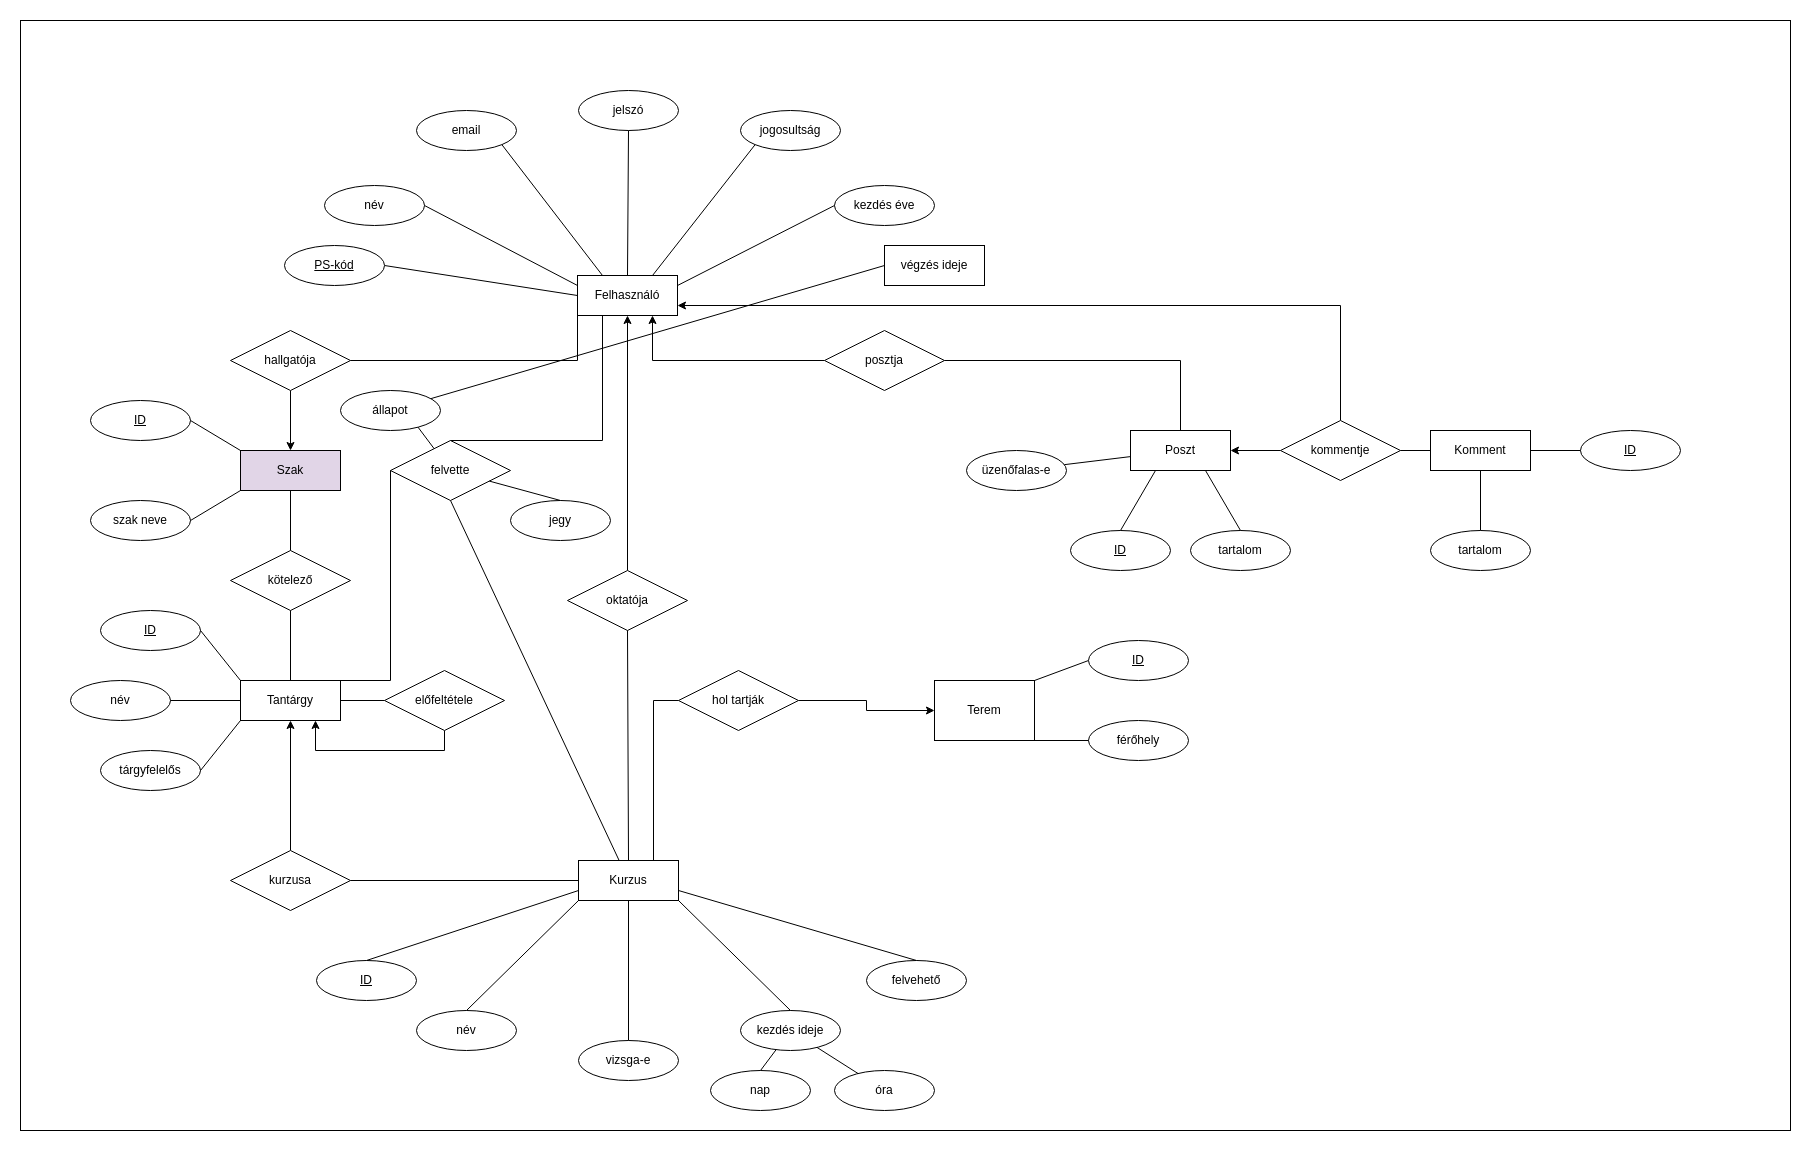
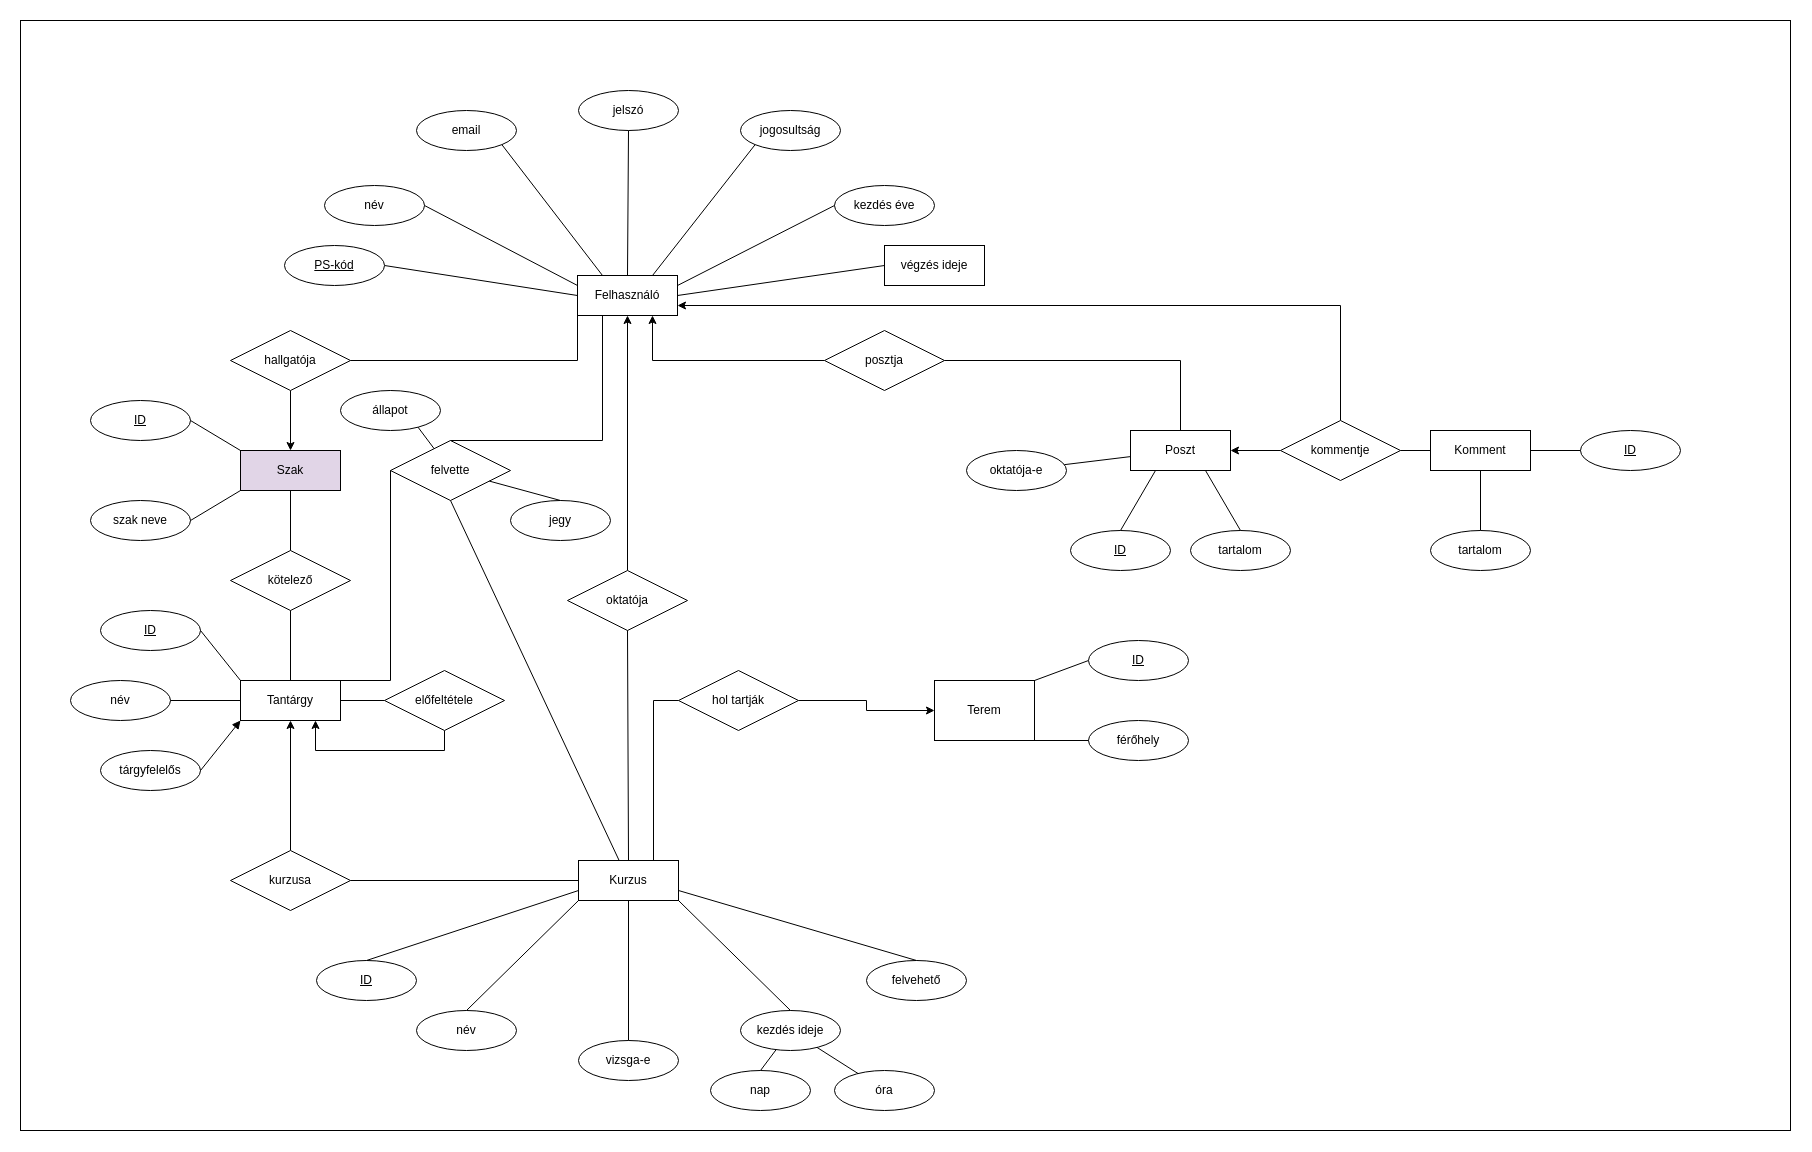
(657, 332) -> (779, 281)
(1017, 471) -> (1017, 471)
(237, 725) -> (234, 728)
